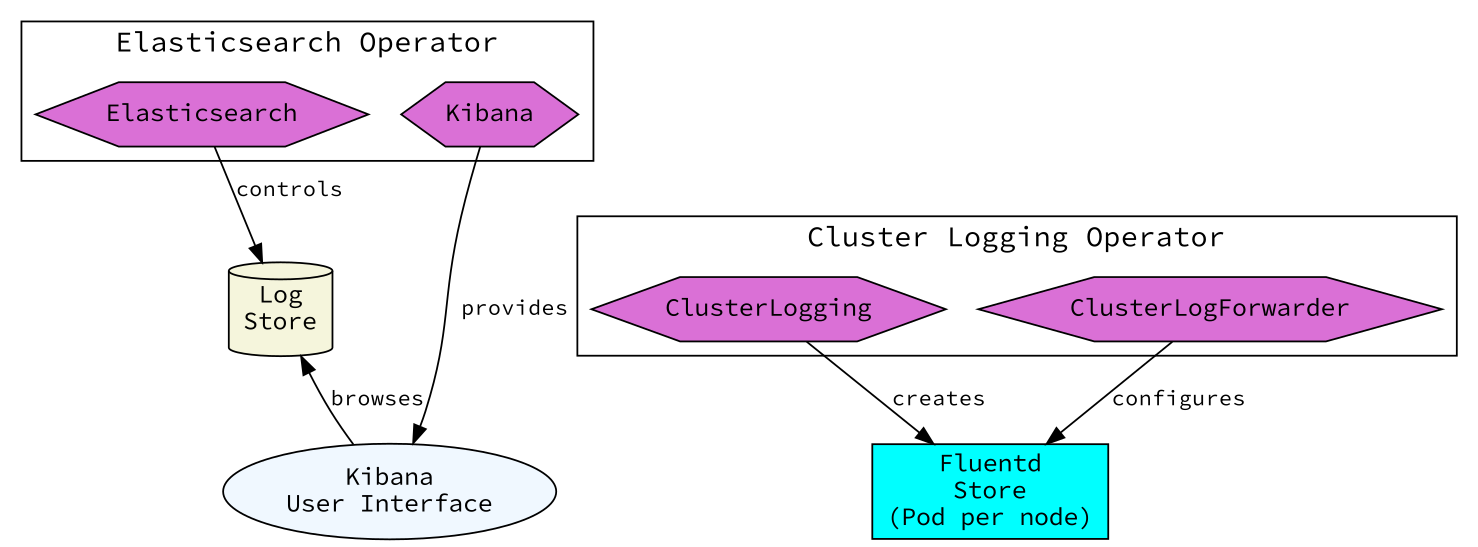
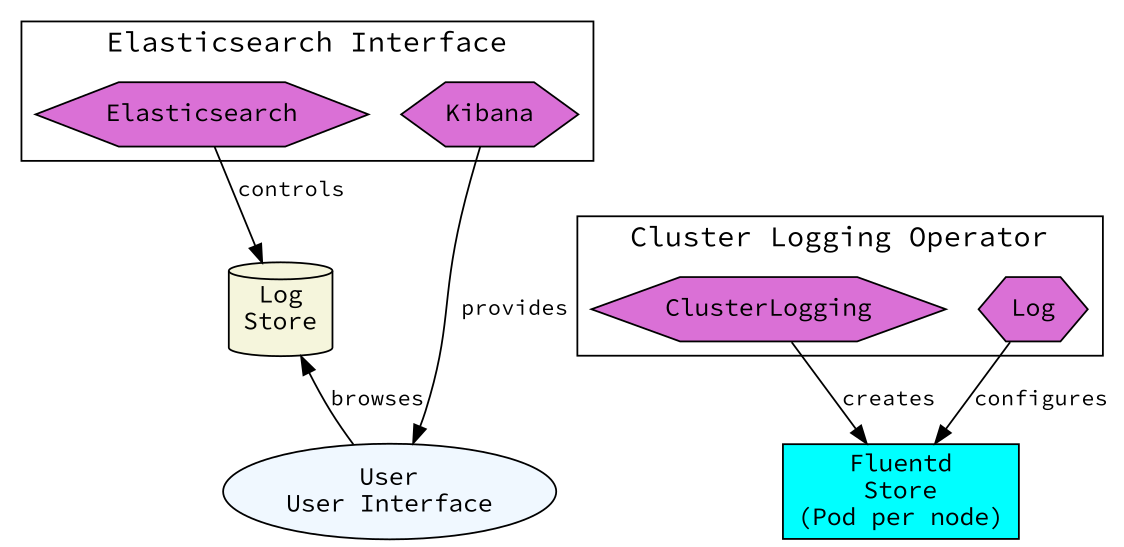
(307, 45) -> (307, 45)
(1210, 309) -> (1033, 309)
(390, 492) -> (390, 492)
